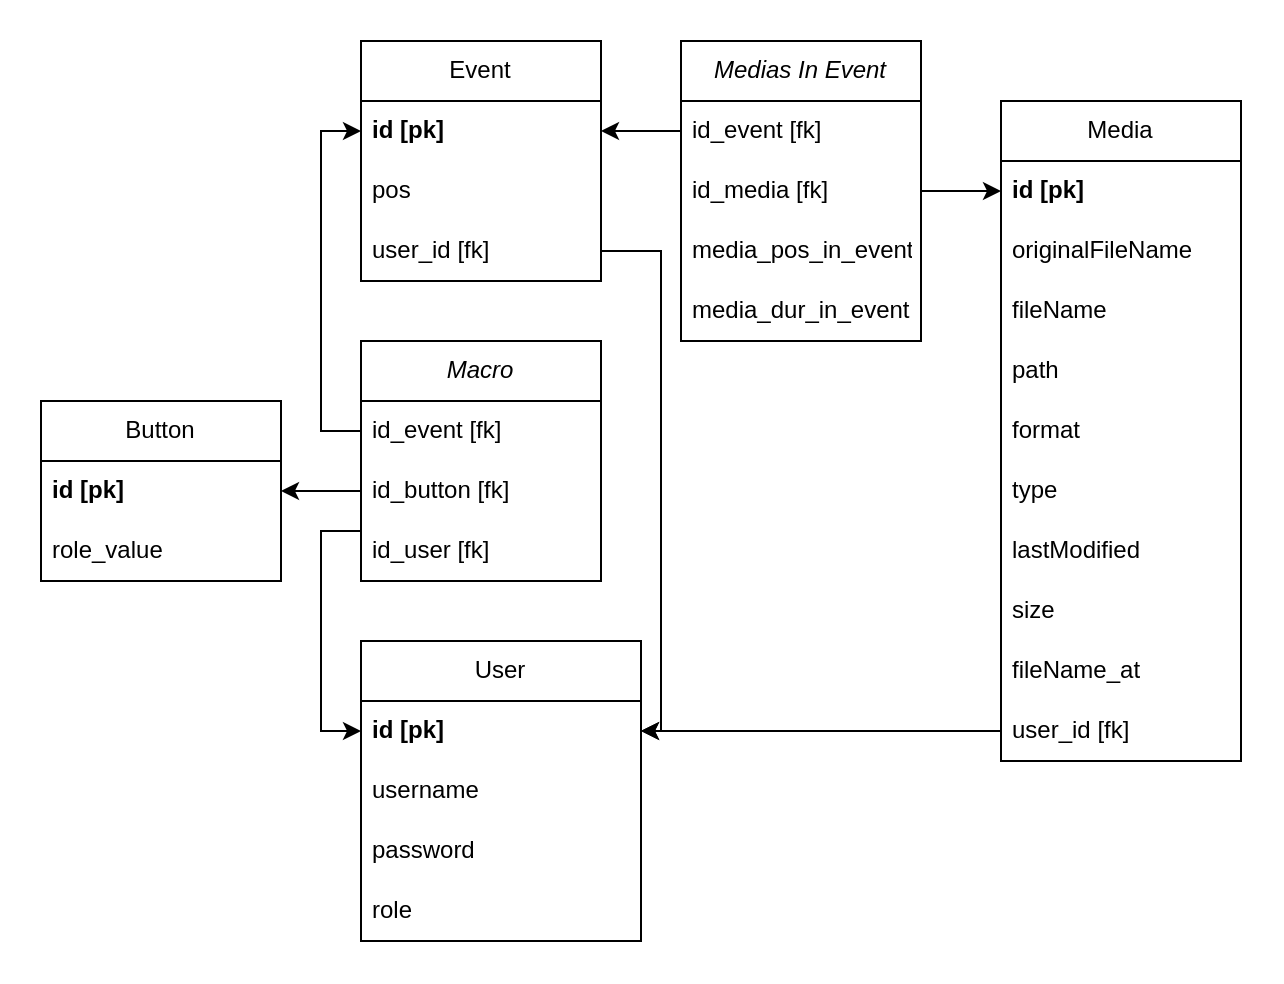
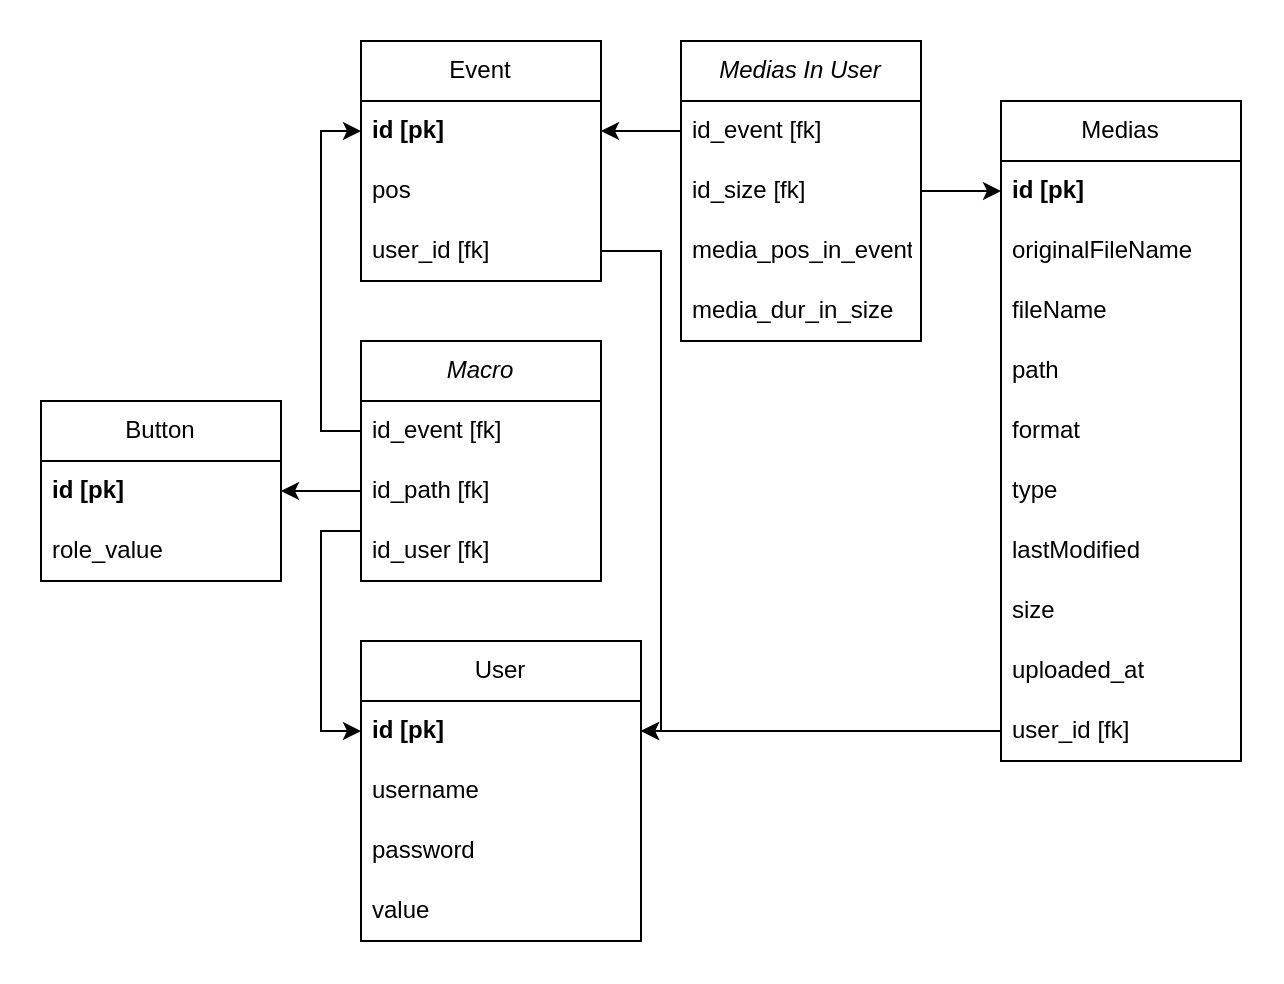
(801, 71) -> (801, 71)
(1121, 131) -> (1121, 131)
(771, 191) -> (764, 191)
(803, 311) -> (798, 311)
(461, 491) -> (447, 491)
(1081, 671) -> (1084, 671)
(397, 911) -> (403, 911)
